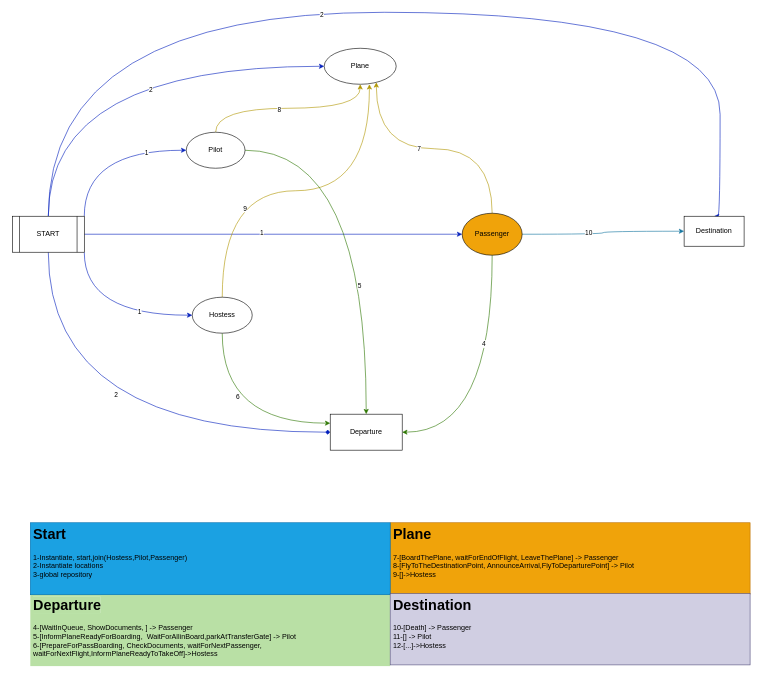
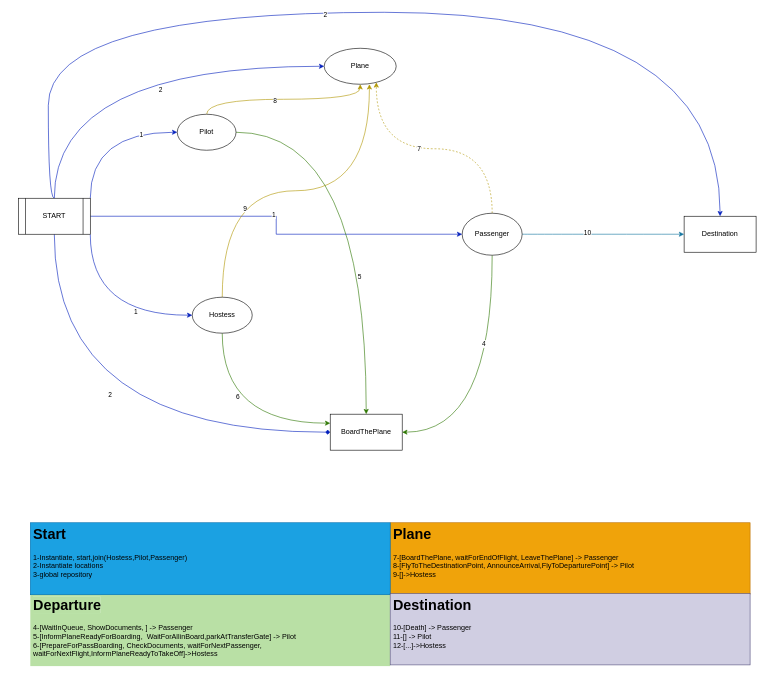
(216, 150) -> (207, 132)
(490, 191) -> (490, 191)
(714, 231) -> (720, 234)
(48, 234) -> (54, 216)
(492, 234) -> (492, 234)
(366, 432) -> (366, 432)
